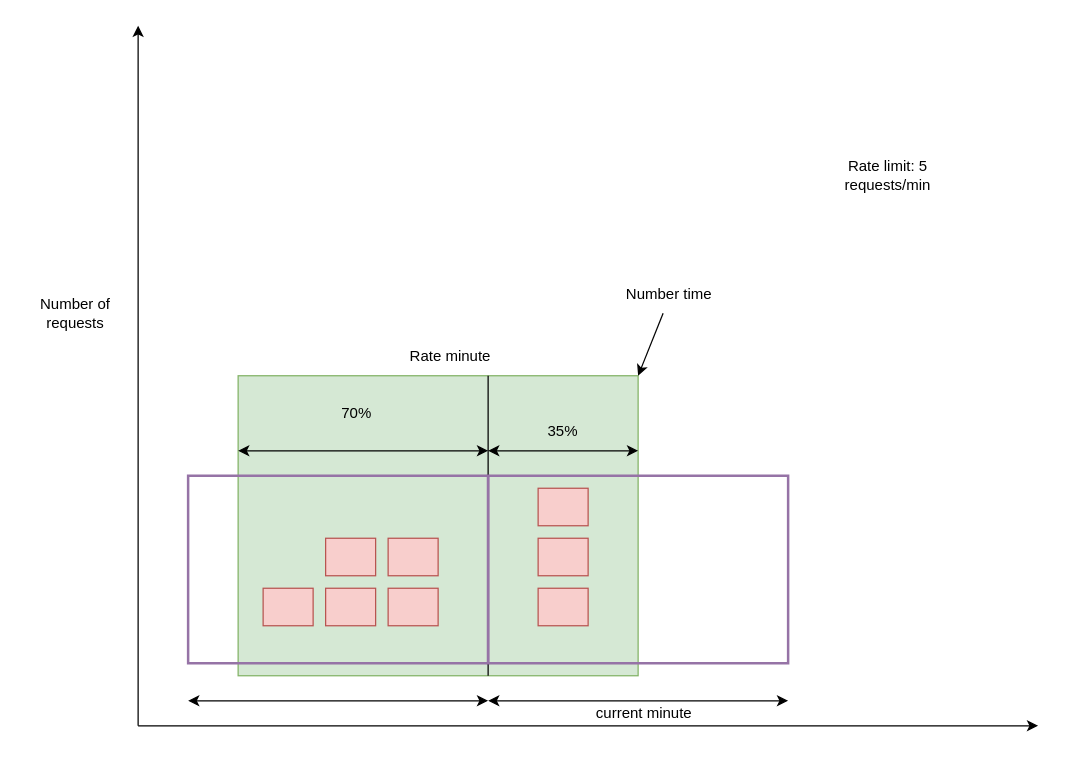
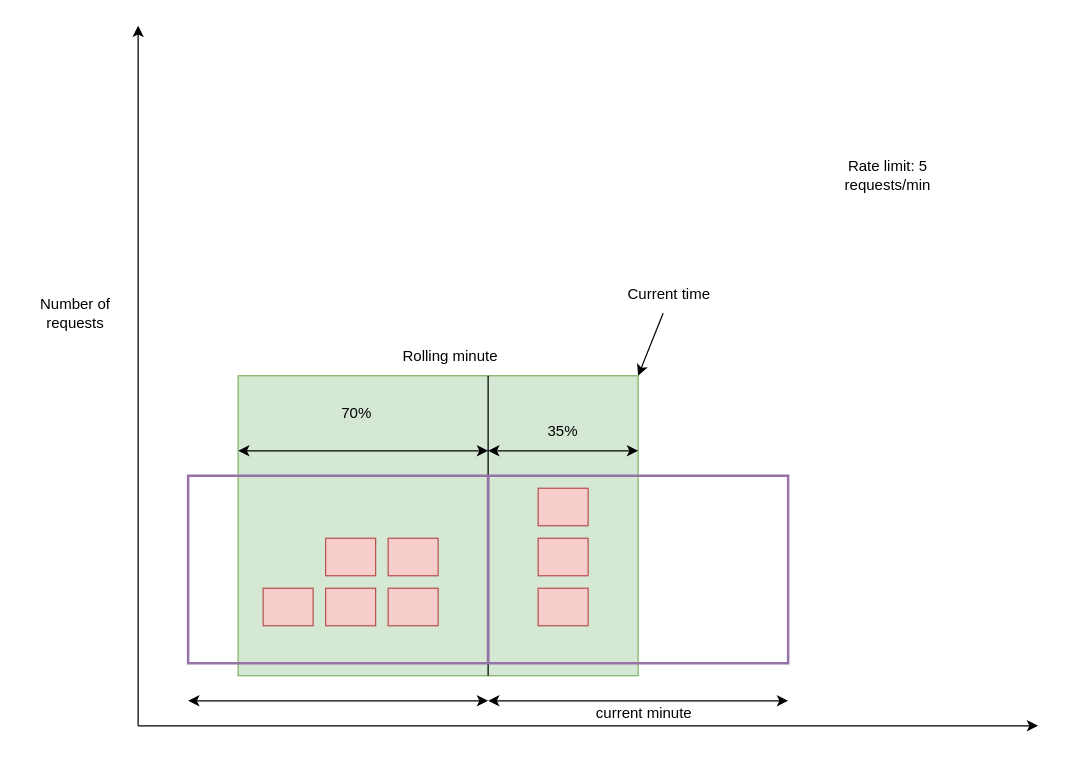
(669, 294) -> (669, 294)
(451, 357) -> (451, 357)
